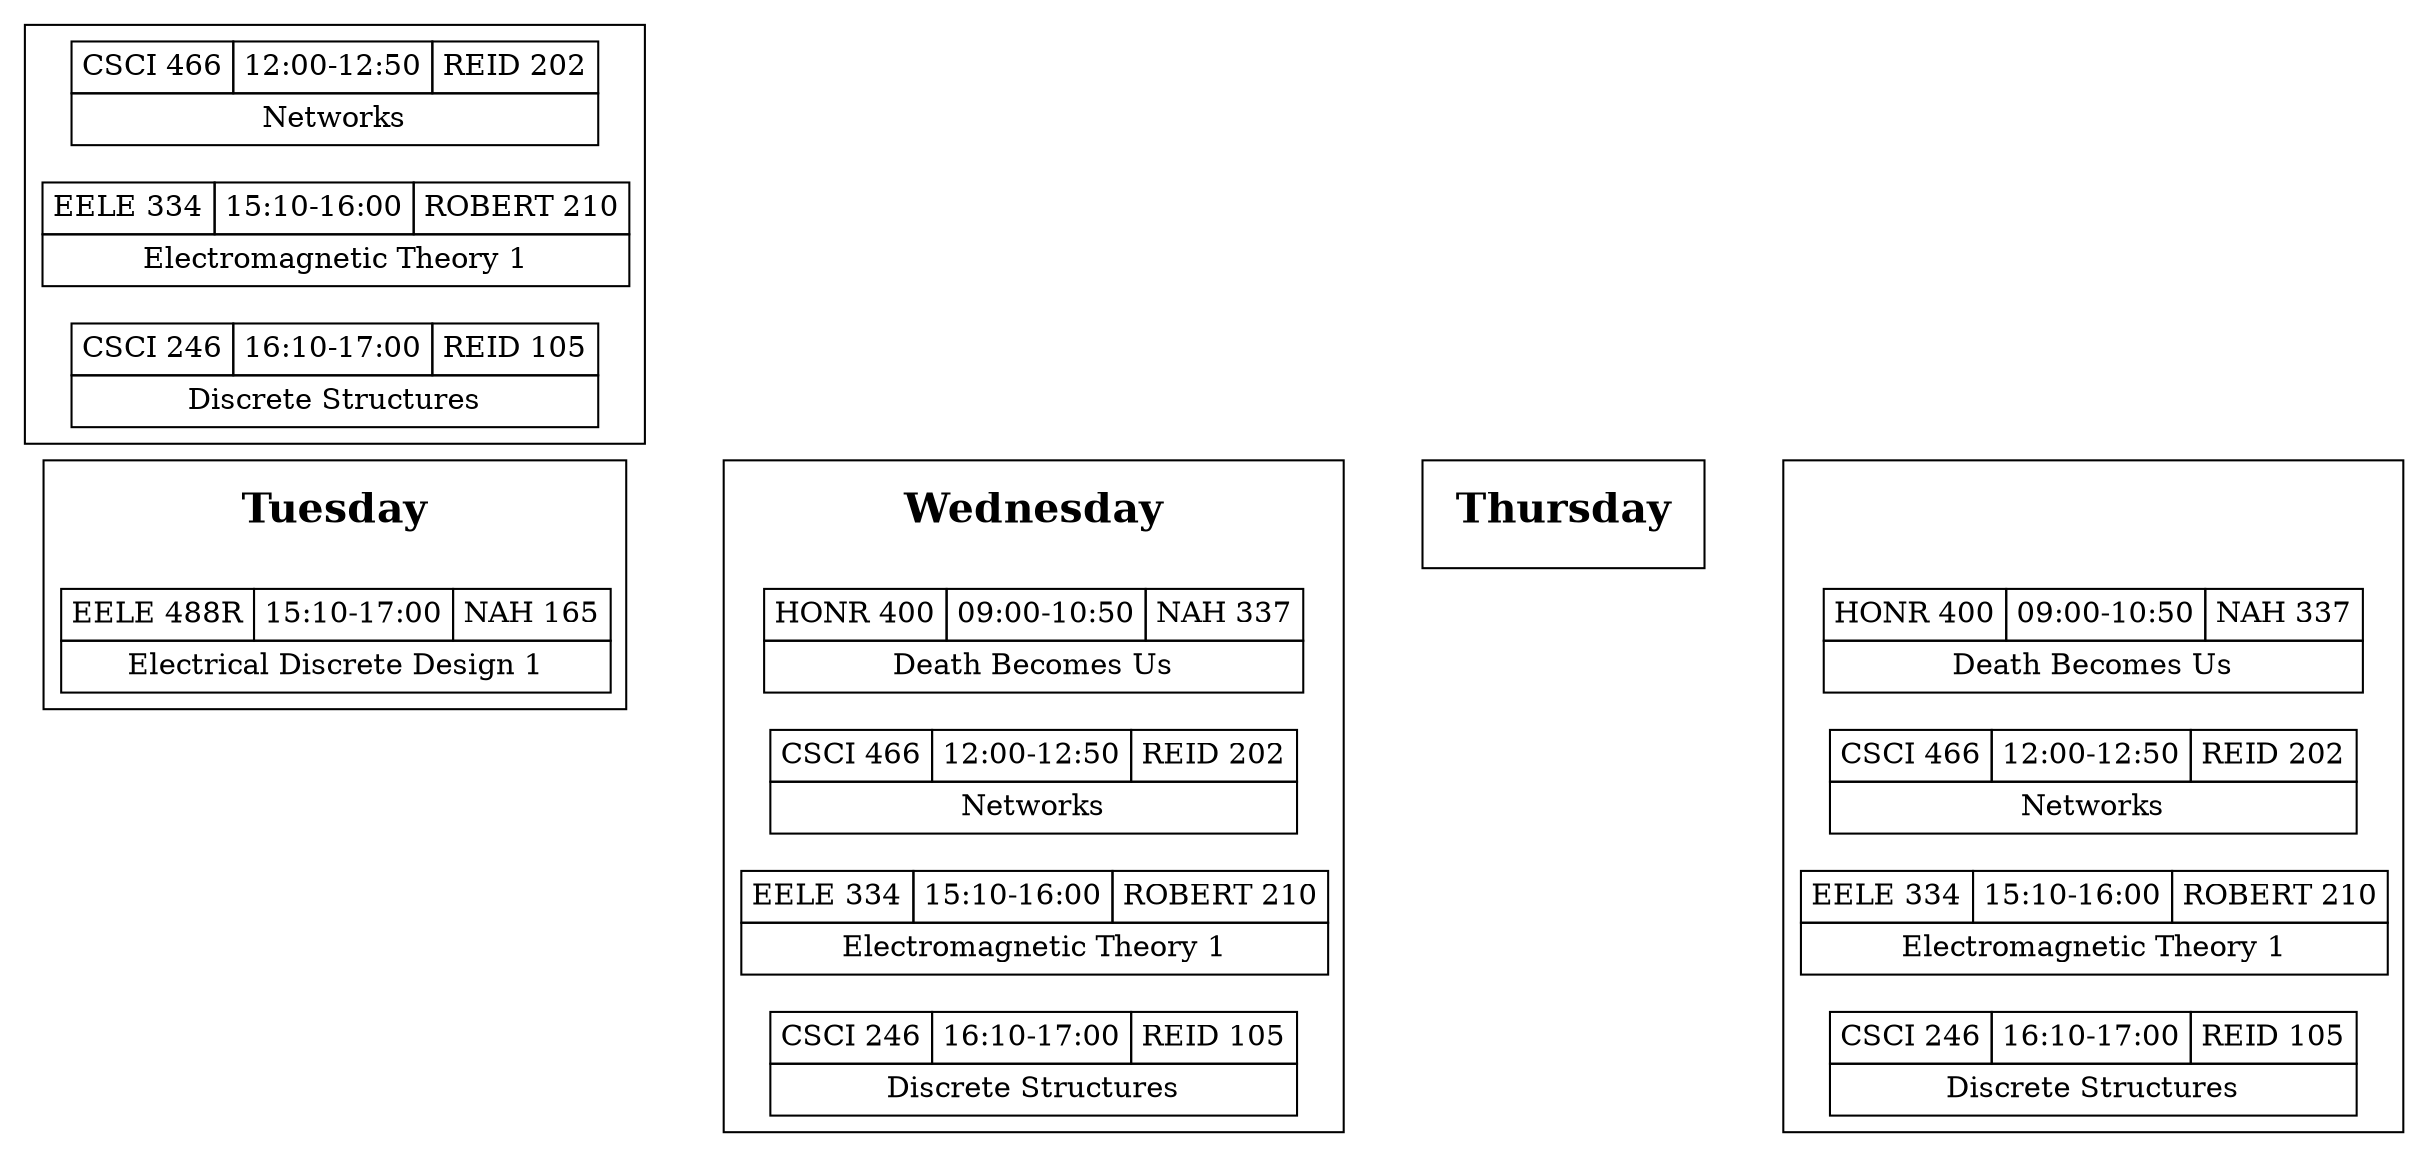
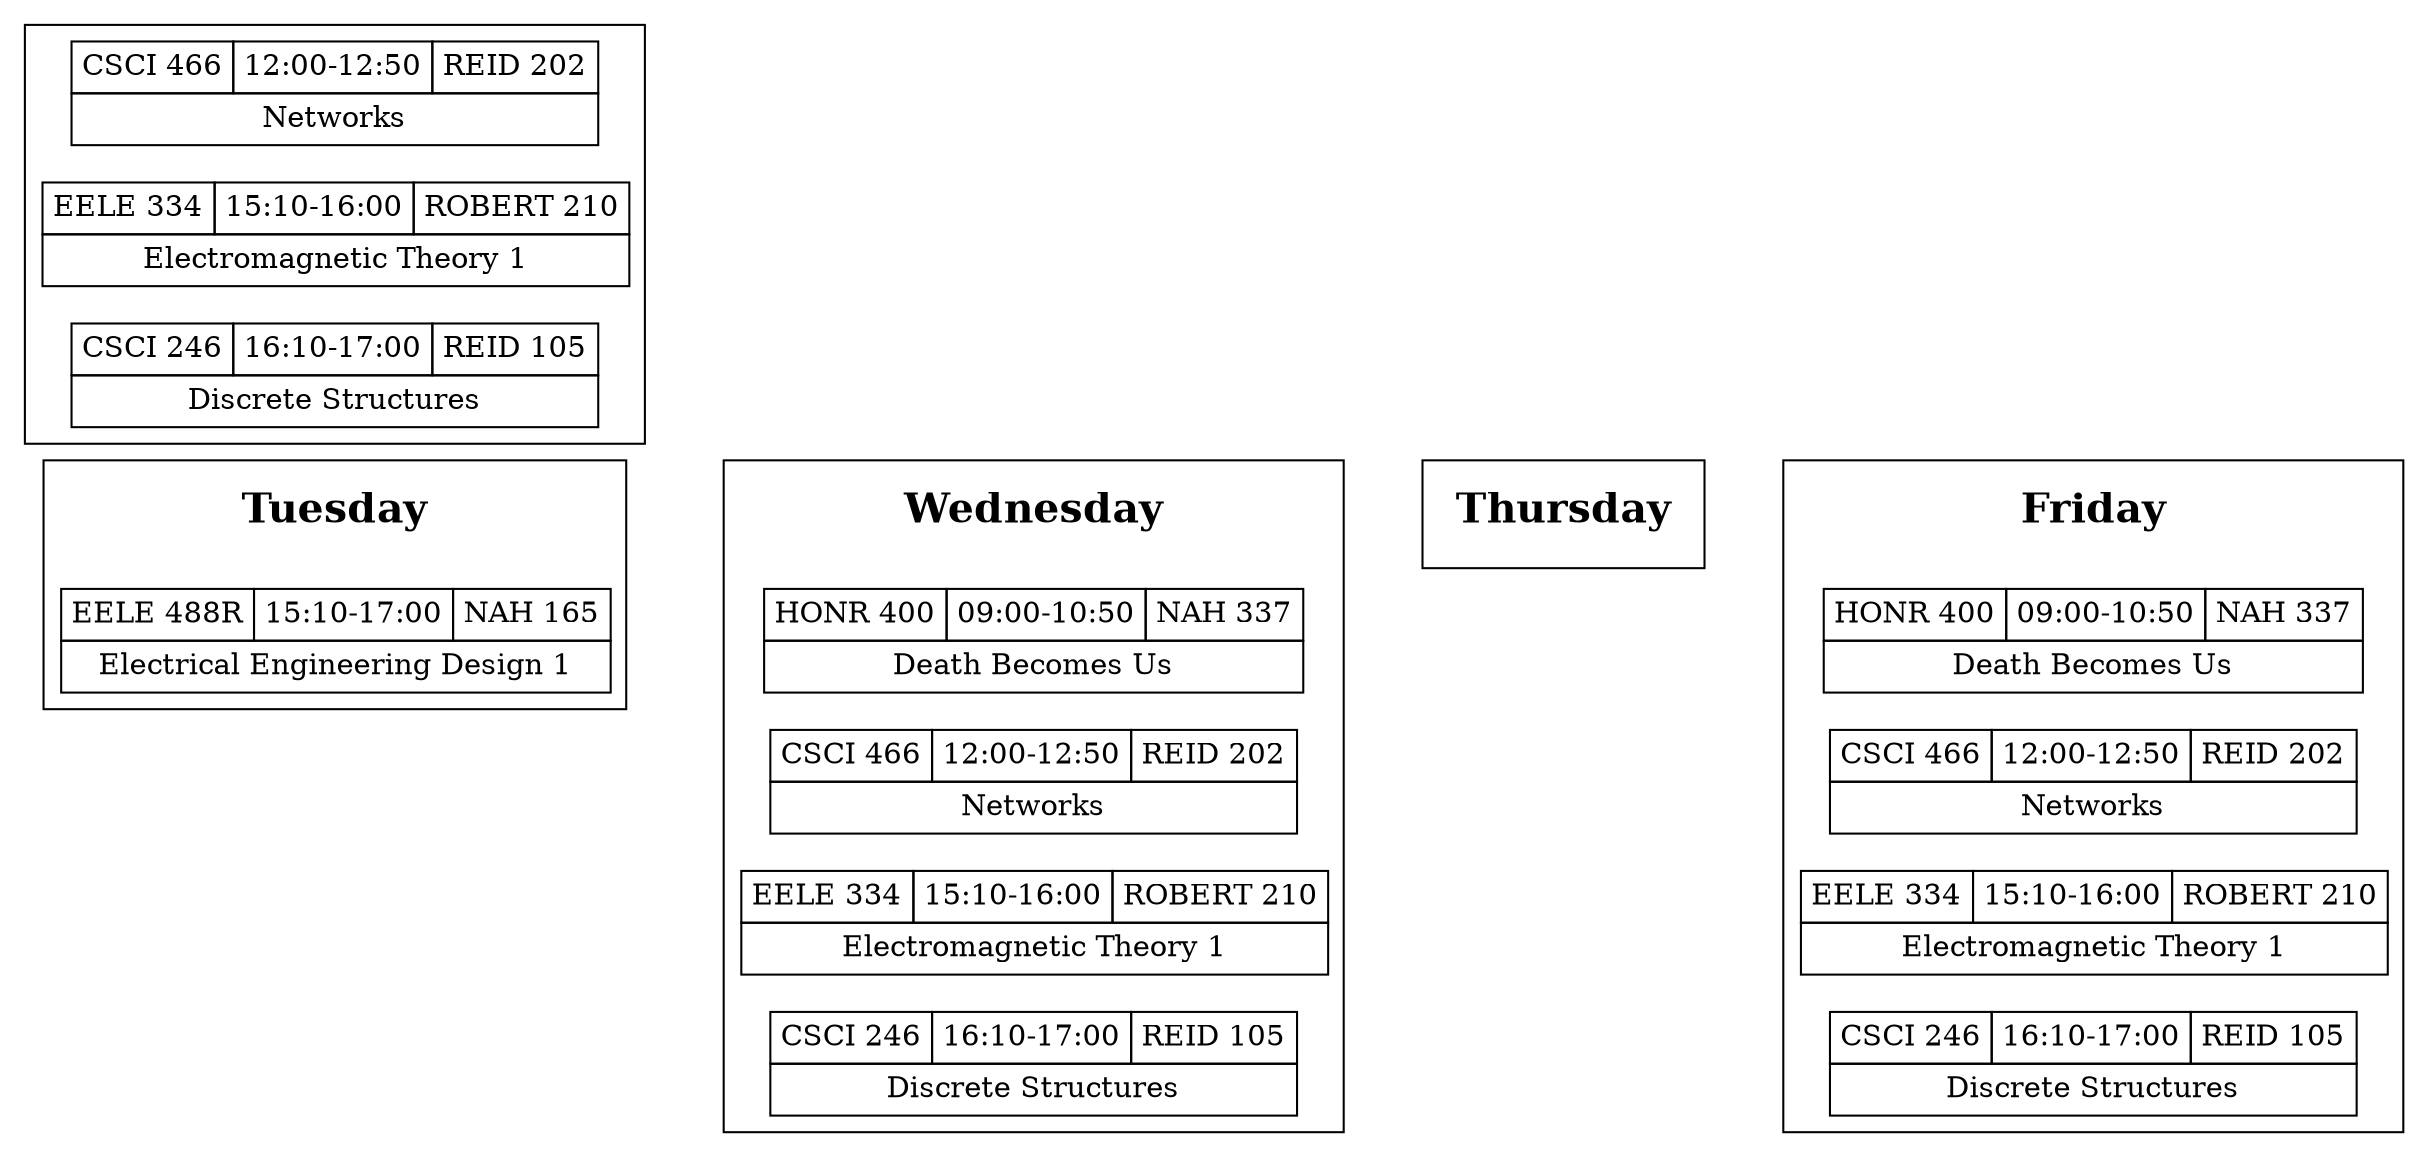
none -> (2093, 514)
(336, 666) -> (336, 666)
